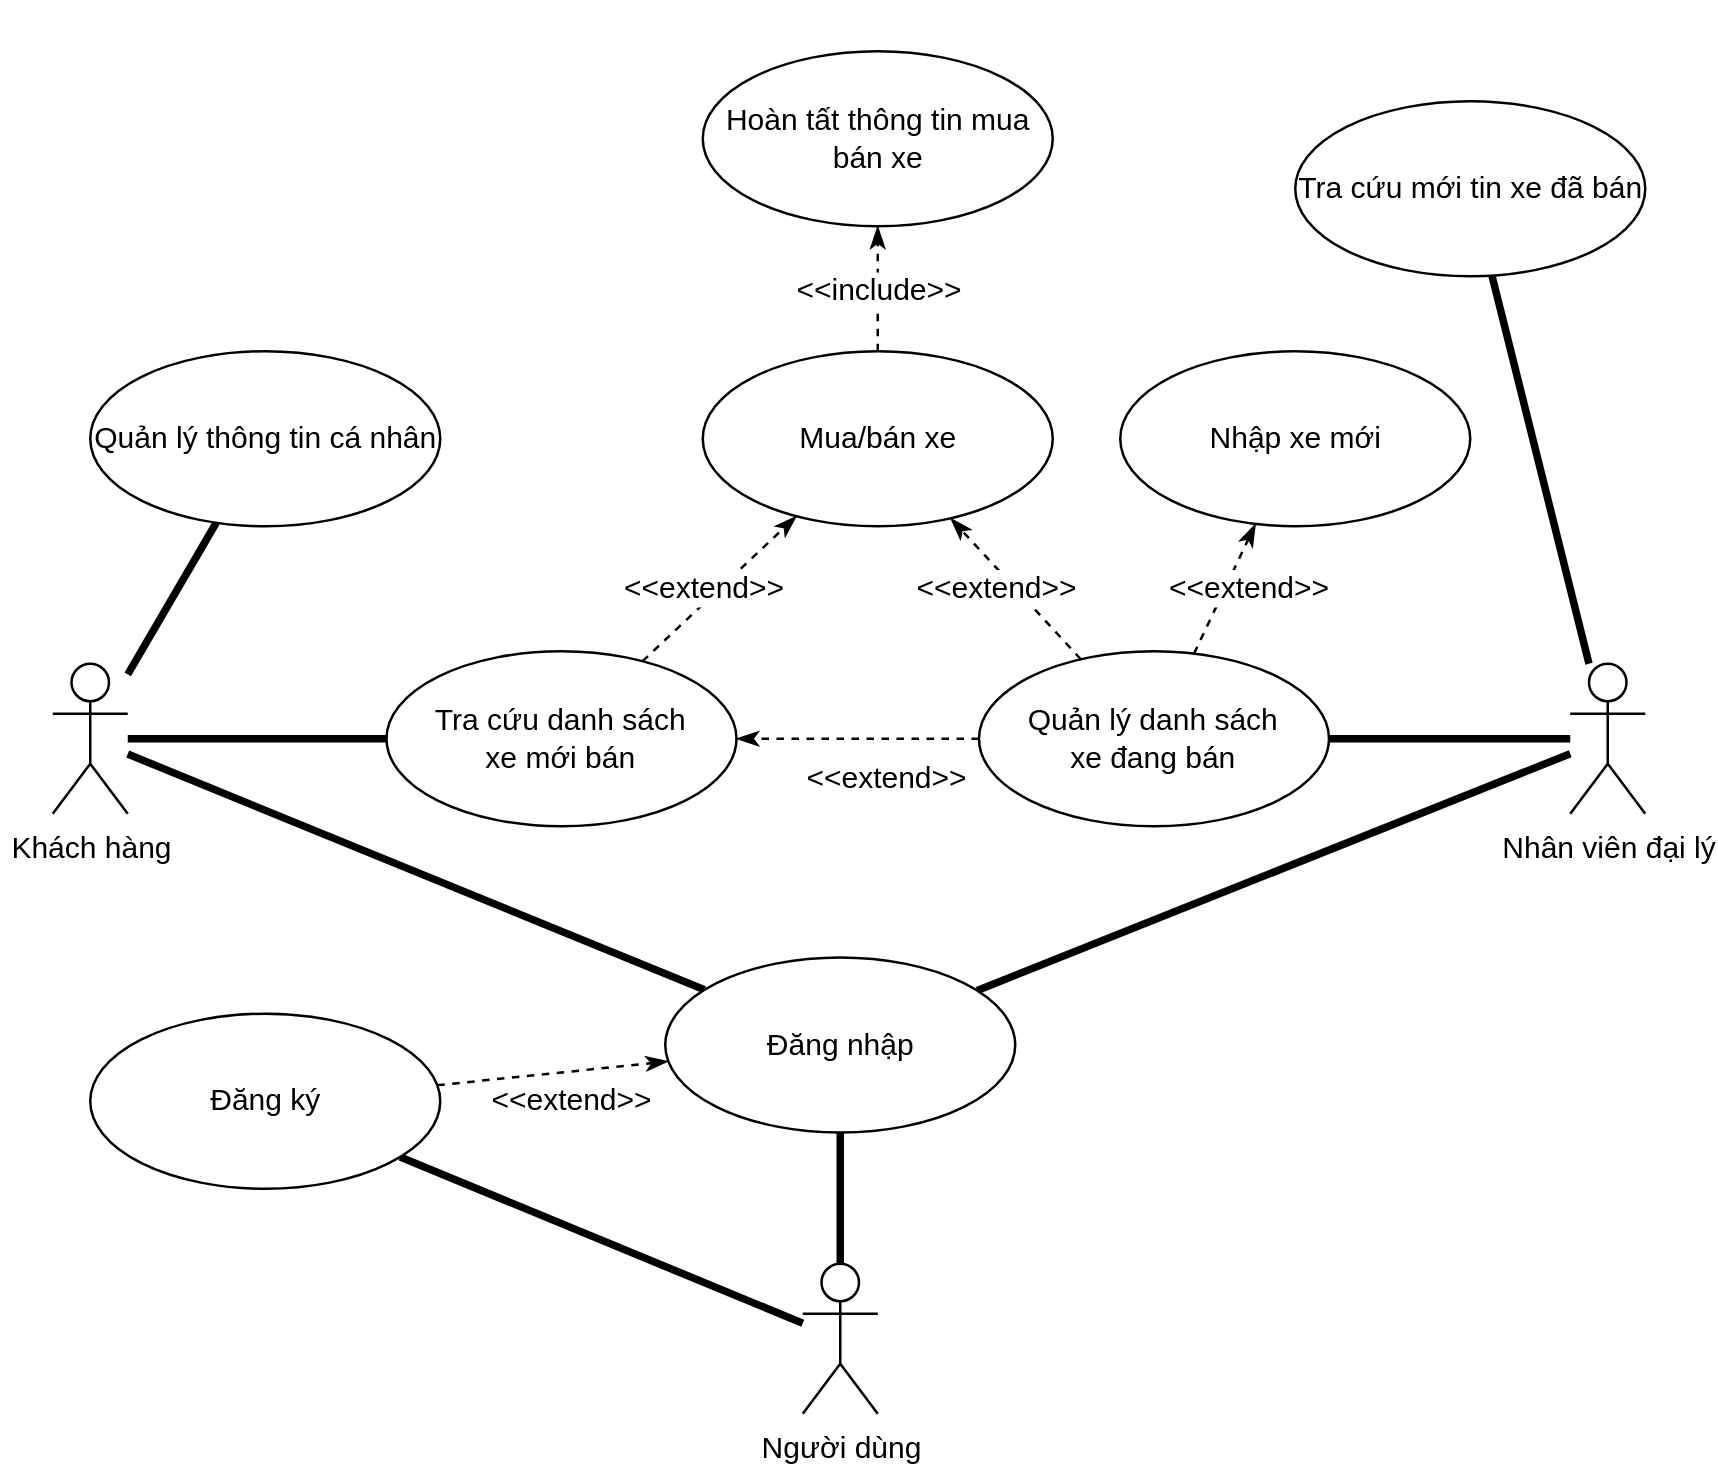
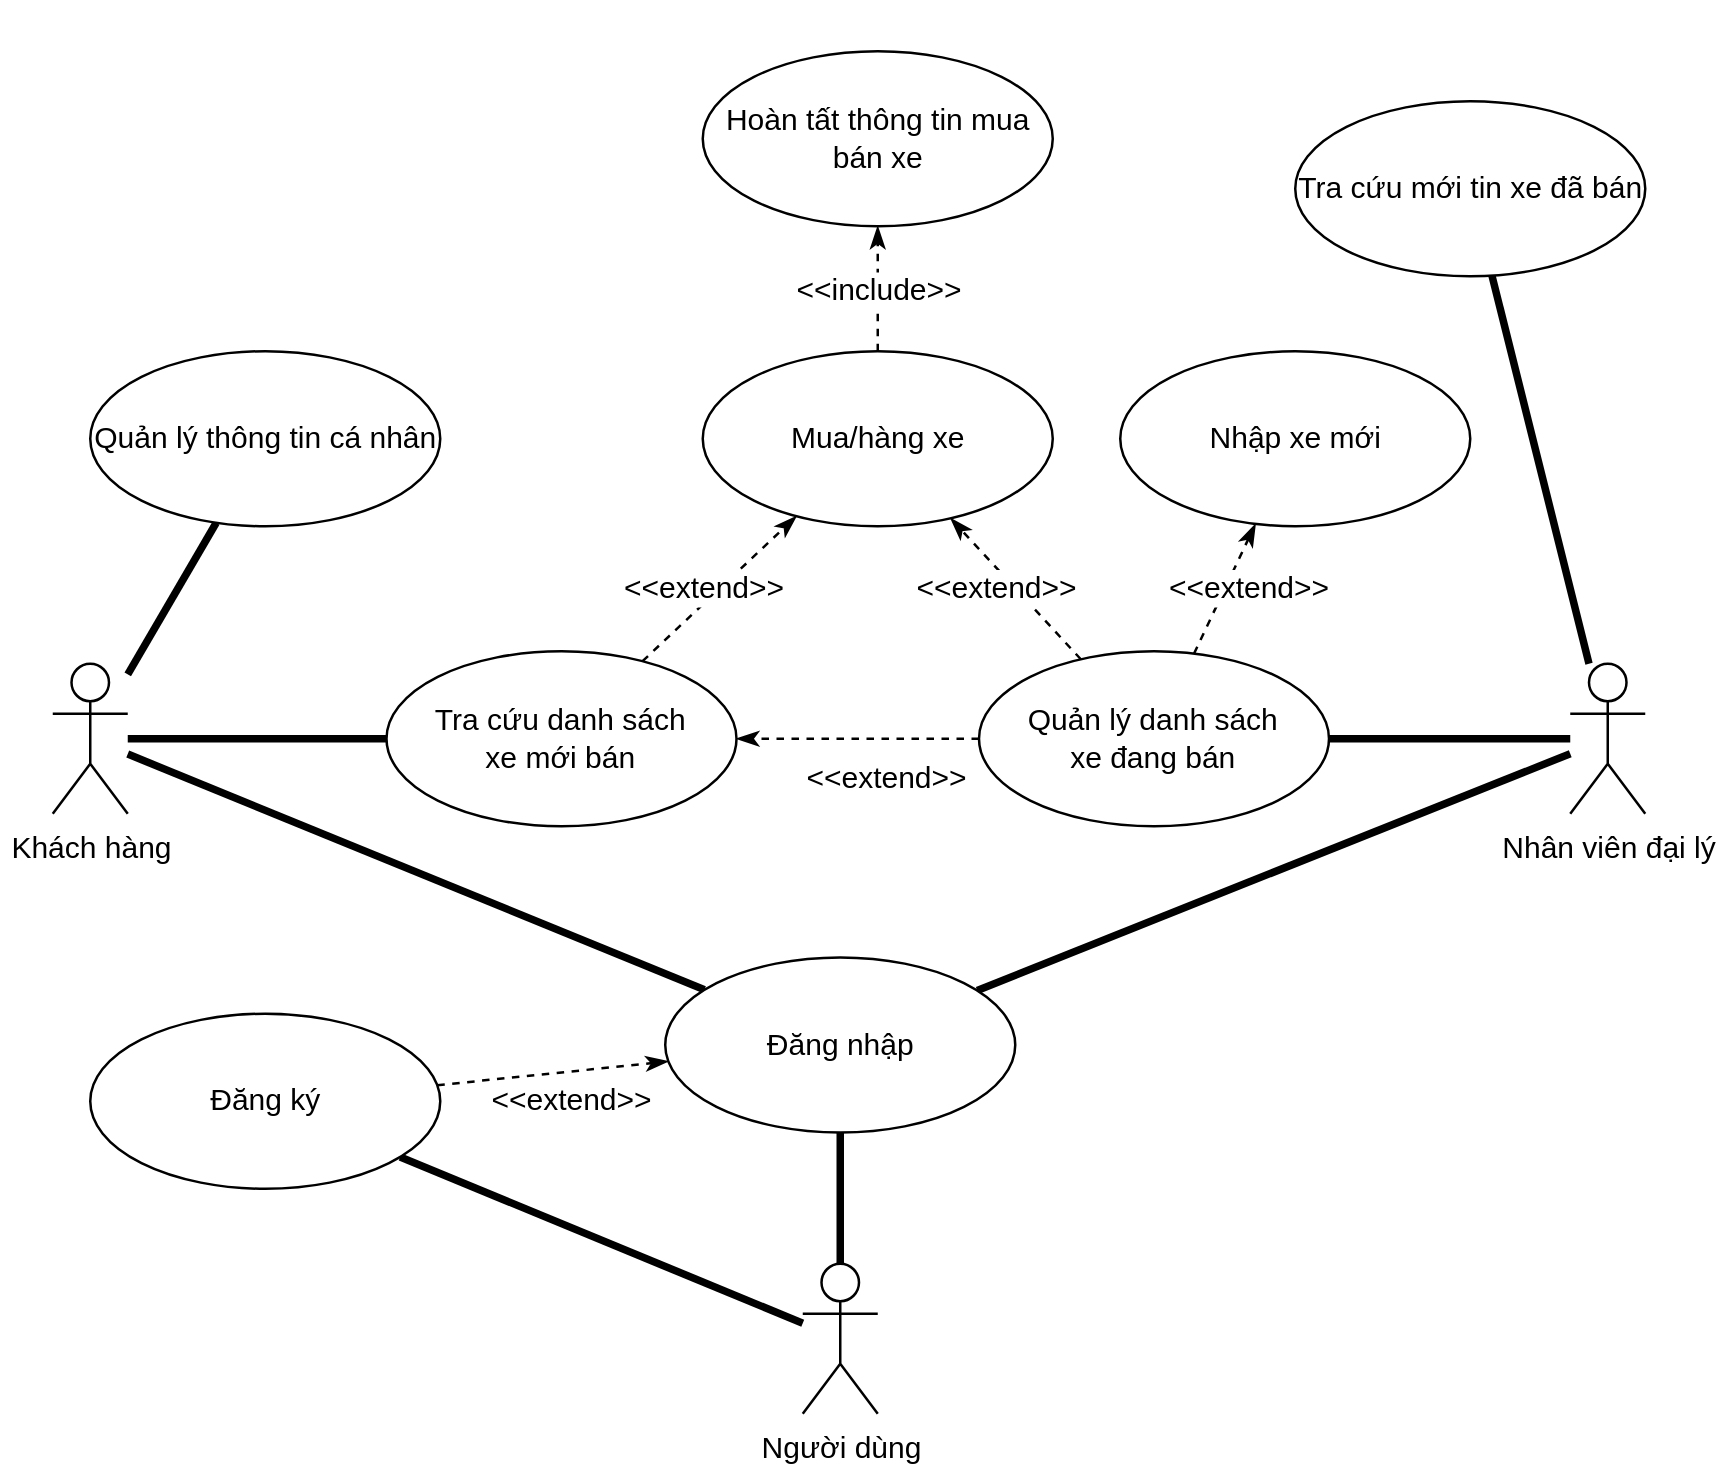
(879, 439) -> (879, 439)
